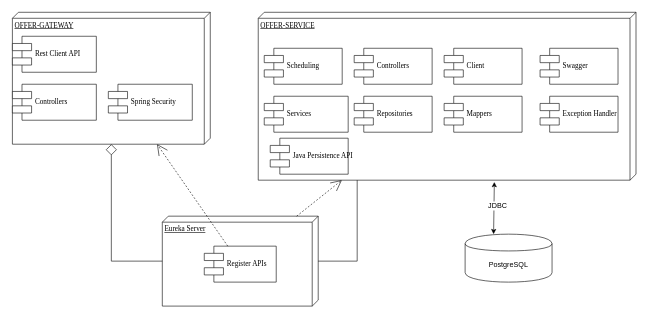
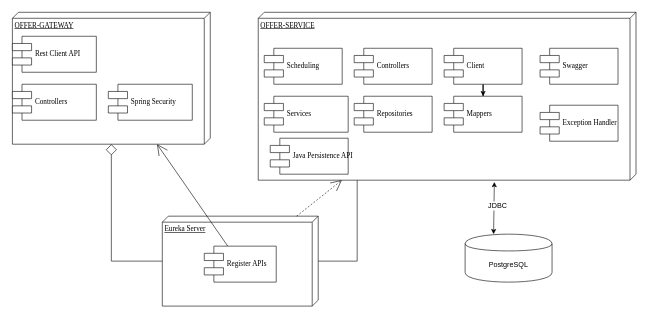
none -> (483, 92)
(579, 114) -> (579, 123)
(193, 196) -> (193, 196)
